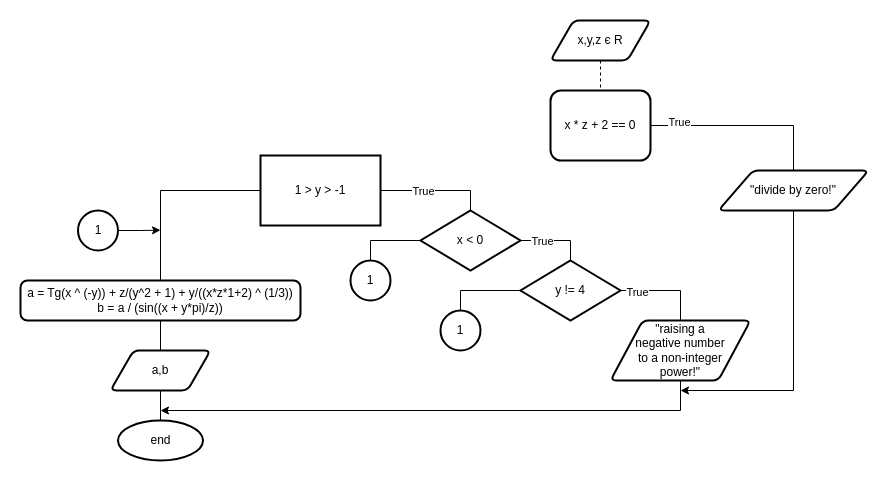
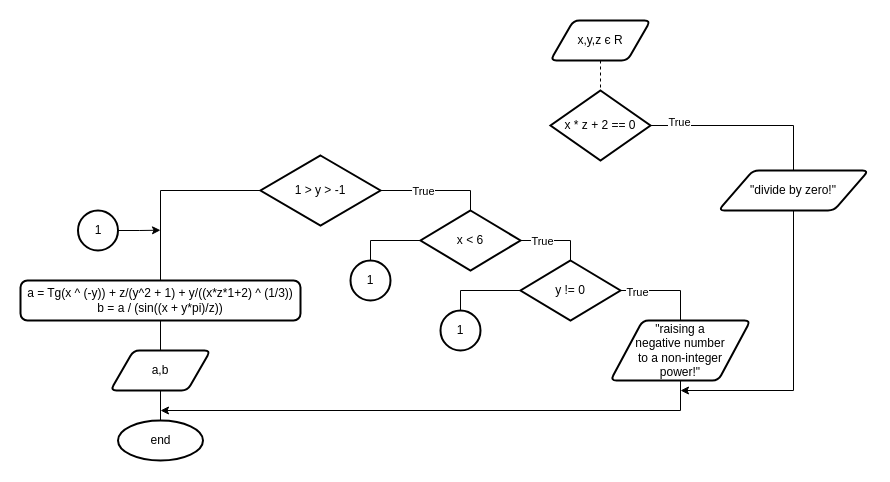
(601, 126) -> (601, 126)
(321, 191) -> (321, 191)
(471, 241) -> (471, 241)
(571, 291) -> (571, 291)
